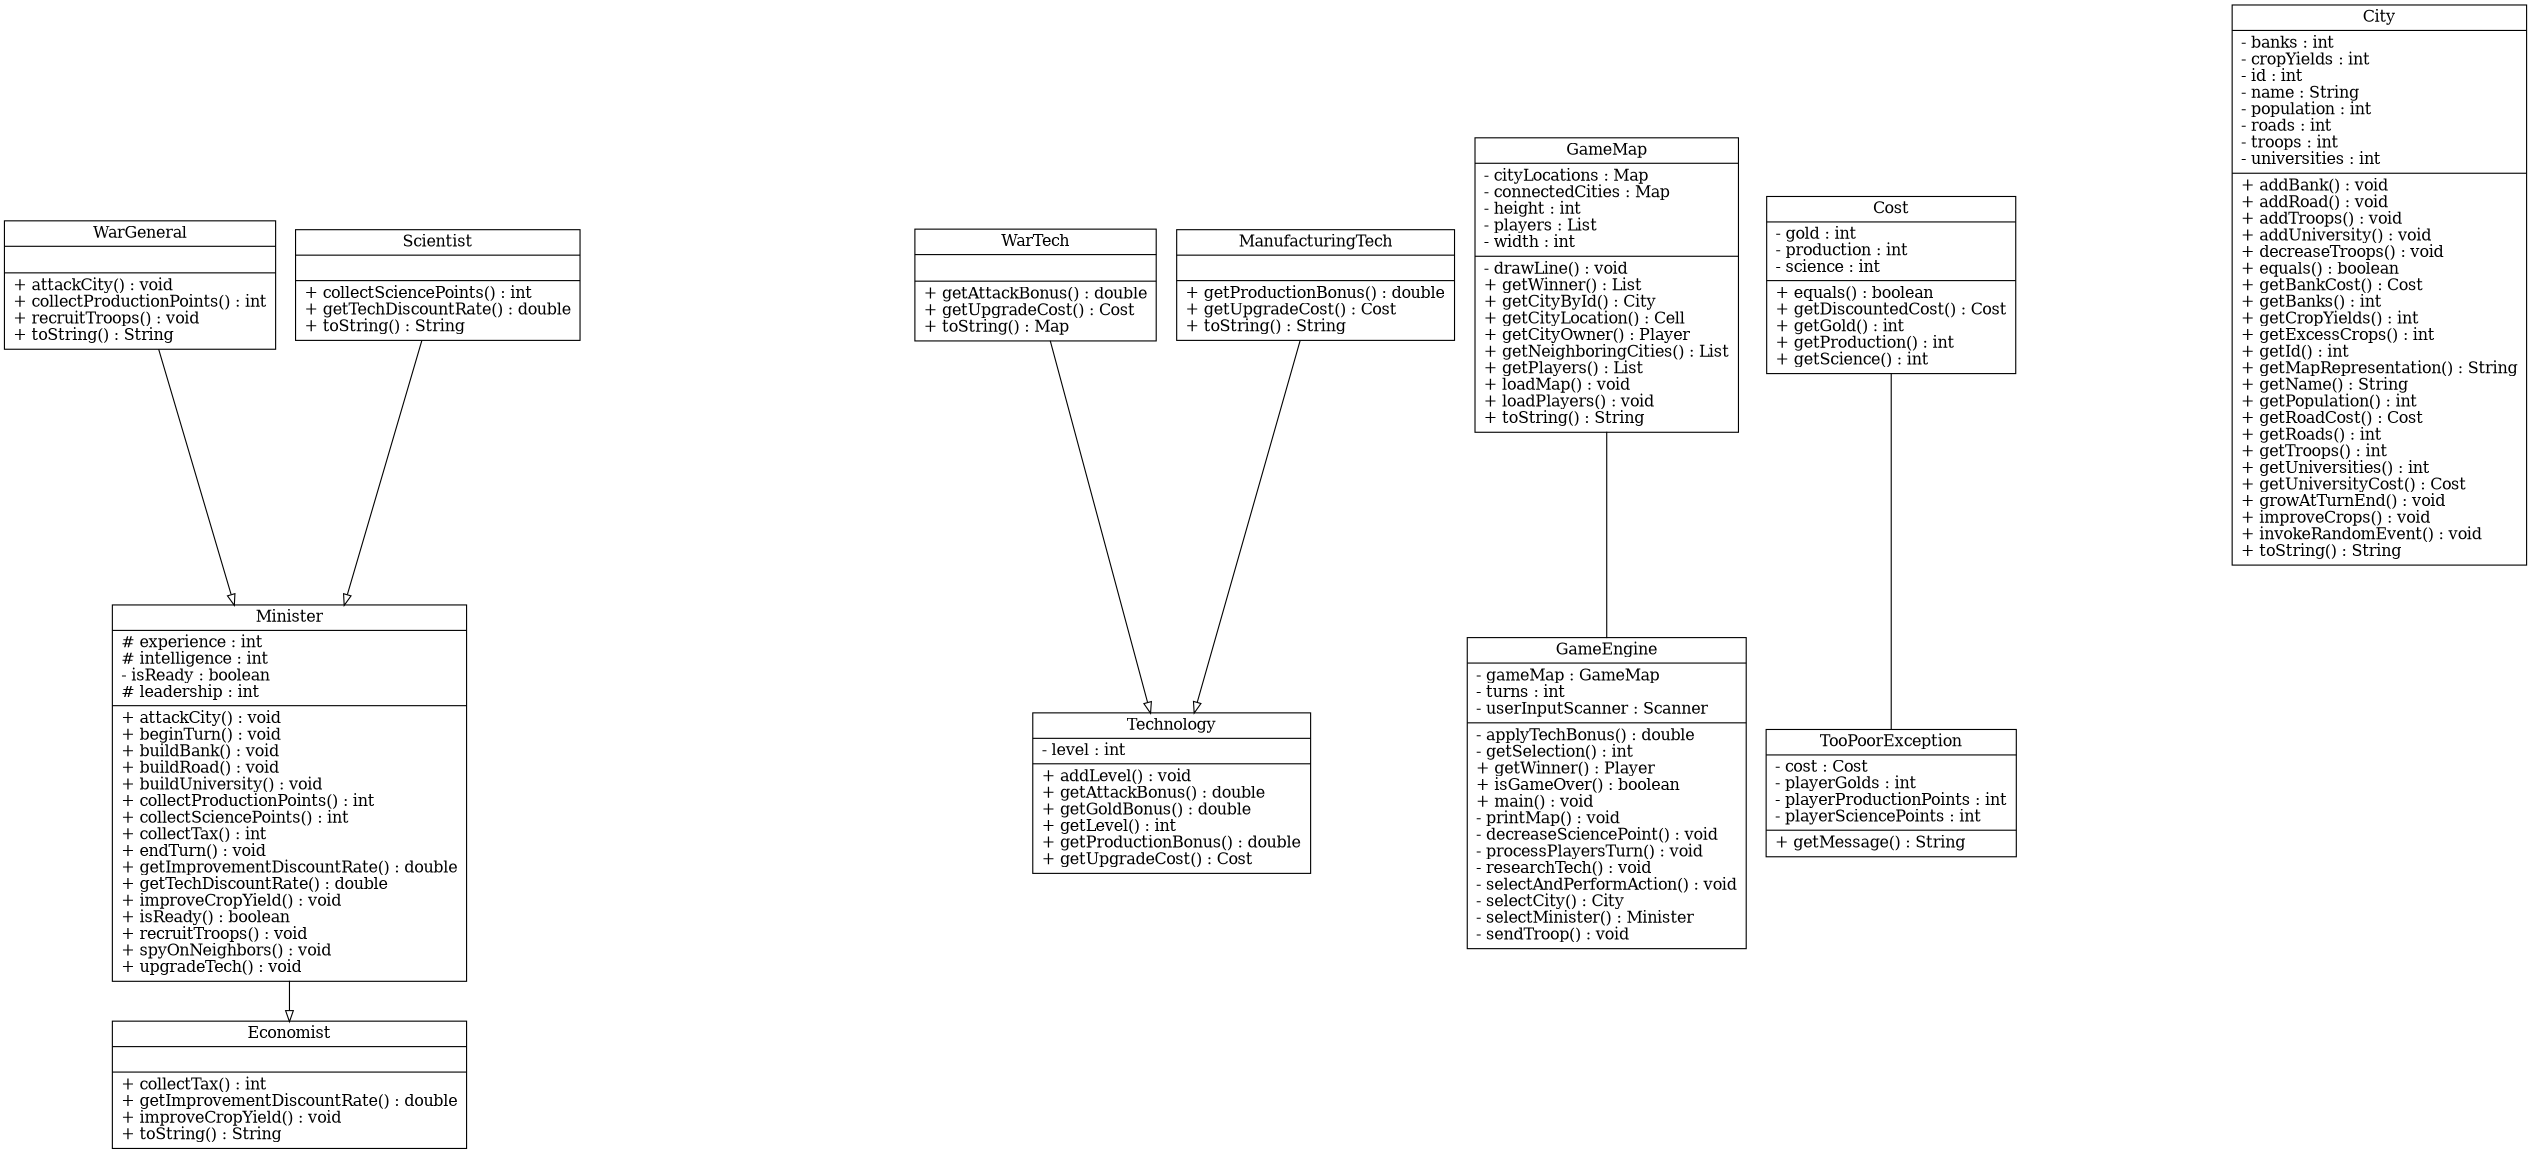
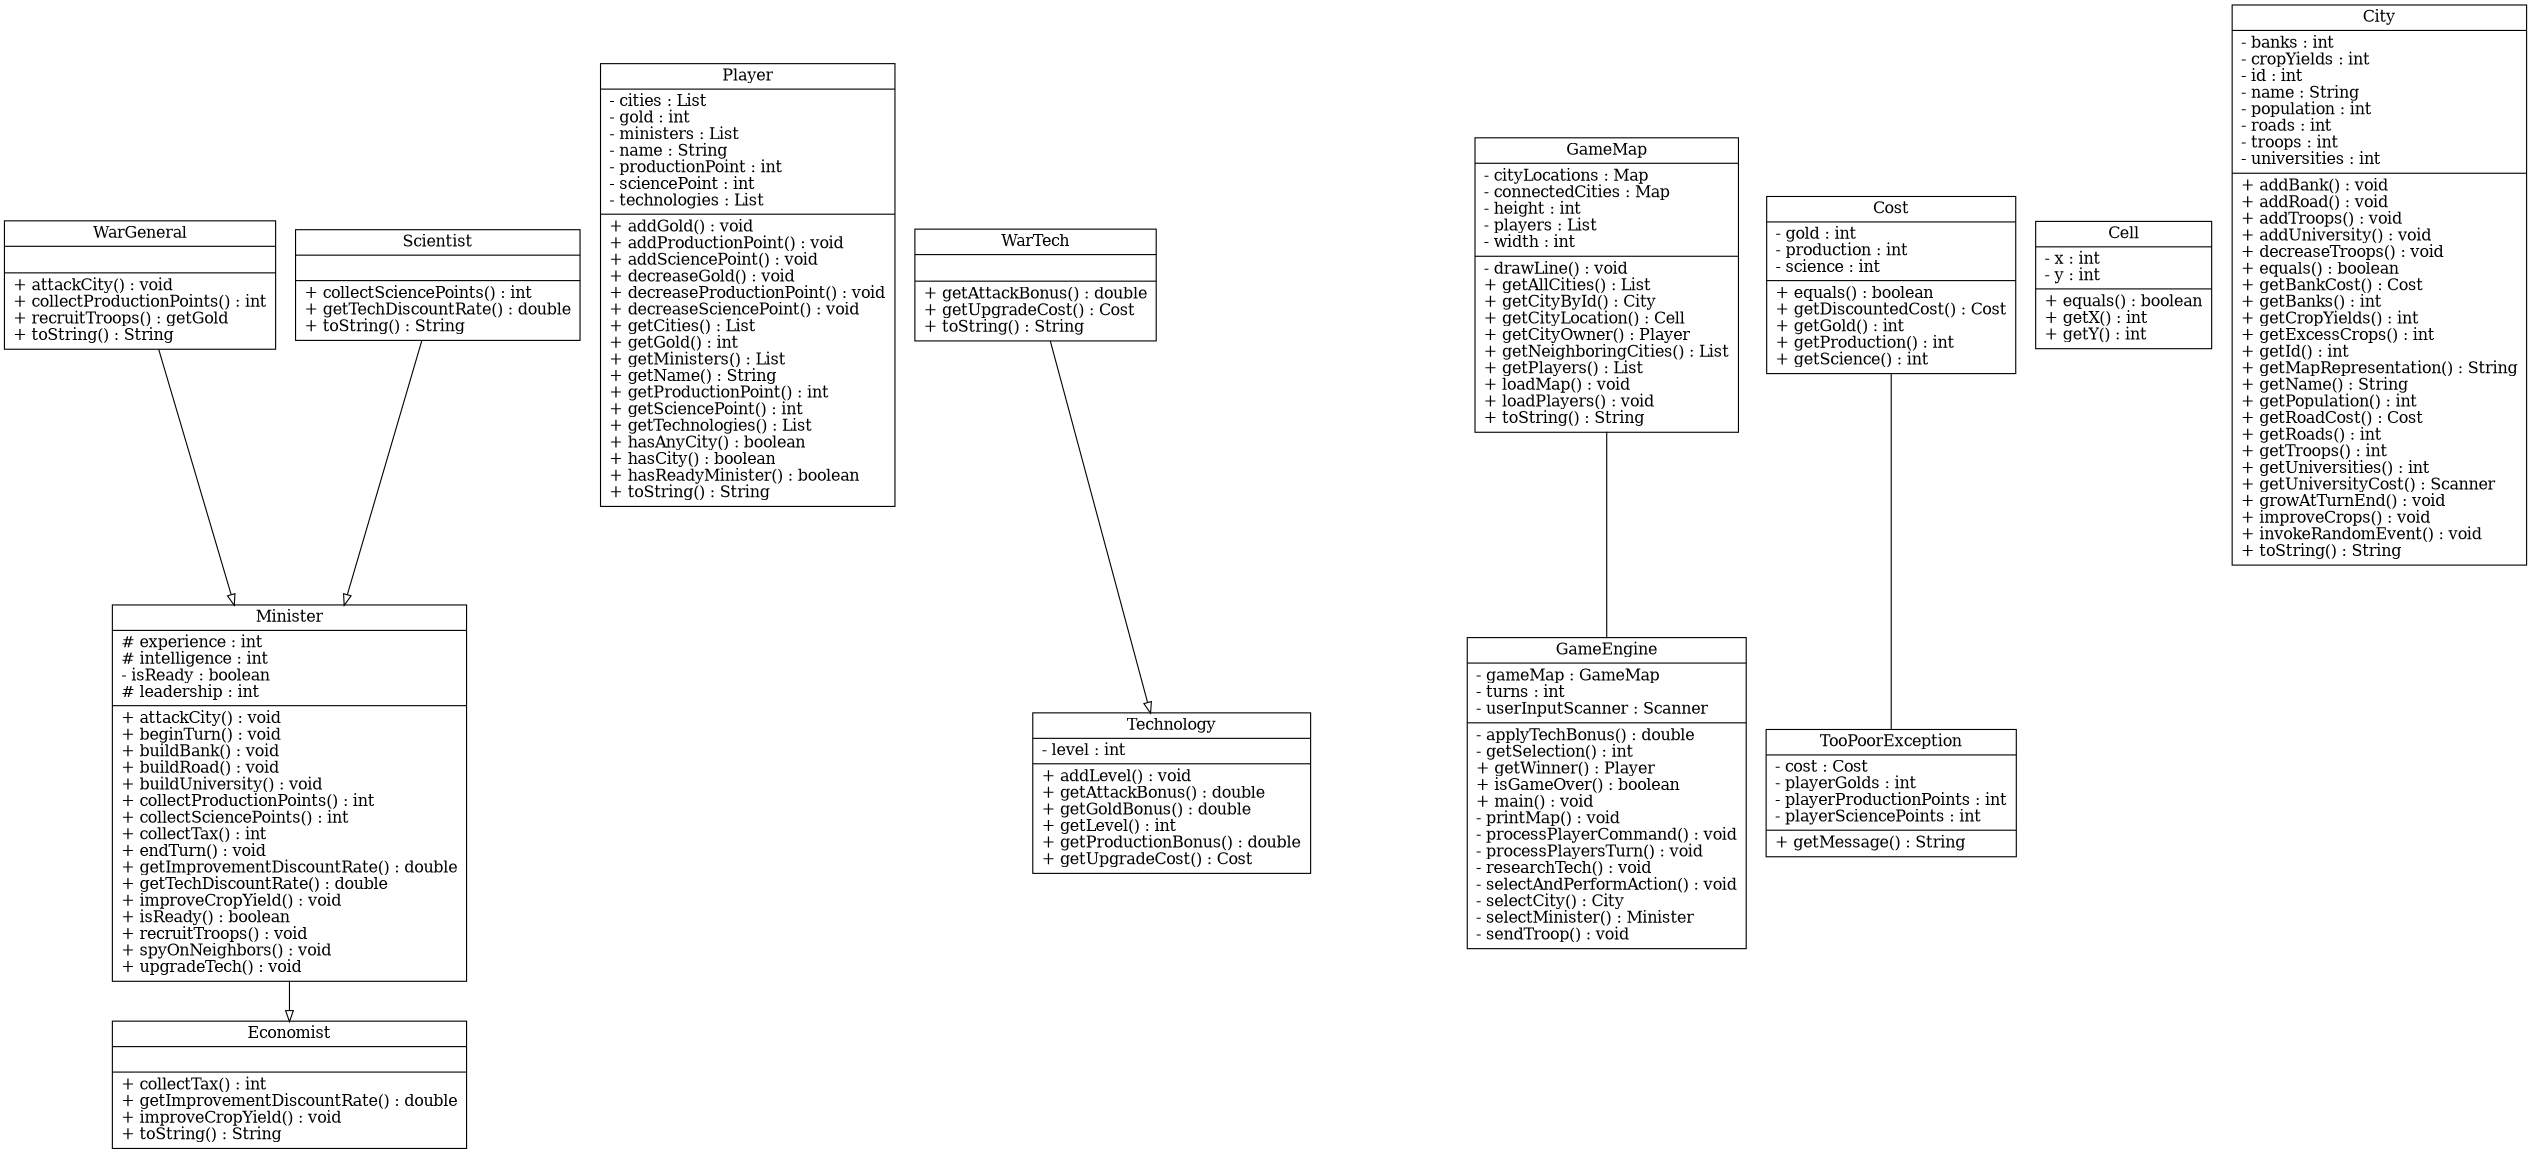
none -> (748, 285)
(1316, 285) -> none
none -> (2124, 285)
(1563, 286) -> (1567, 286)
(107, 319) -> (121, 319)
(997, 327) -> (1004, 327)
(2354, 485) -> (2368, 485)
(1597, 835) -> (1607, 835)
